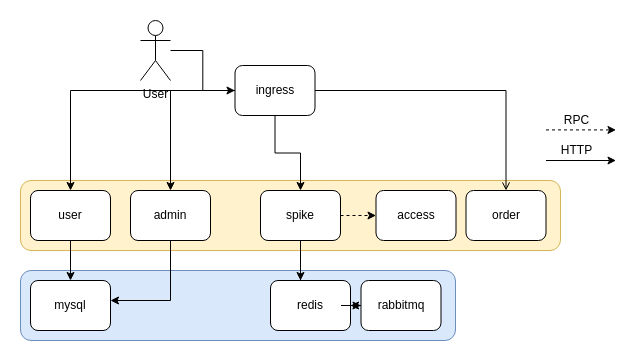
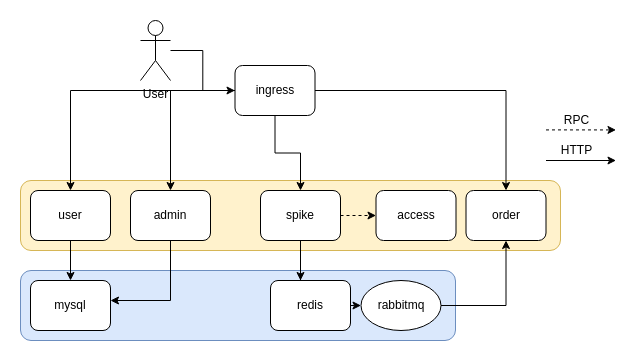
(506, 183) -> (506, 182)
(358, 306) -> (502, 306)
(401, 306) -> (401, 306)
